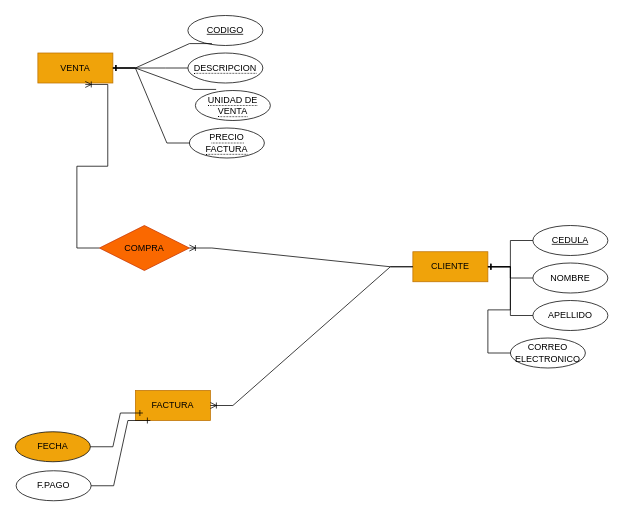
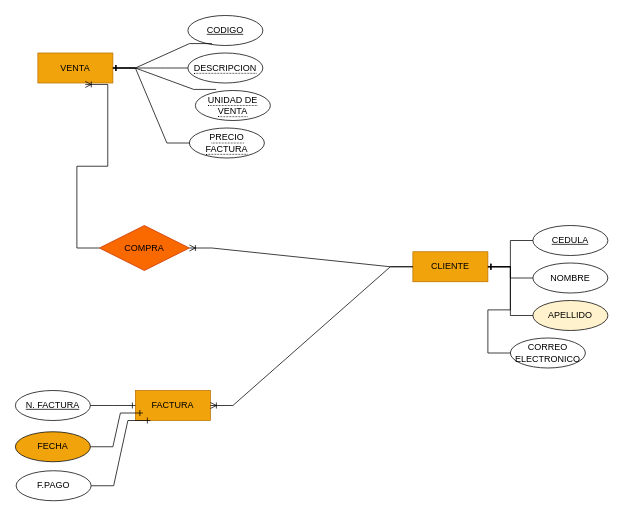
(570, 315) -> (570, 315)
none -> (53, 405)
none -> (113, 405)
